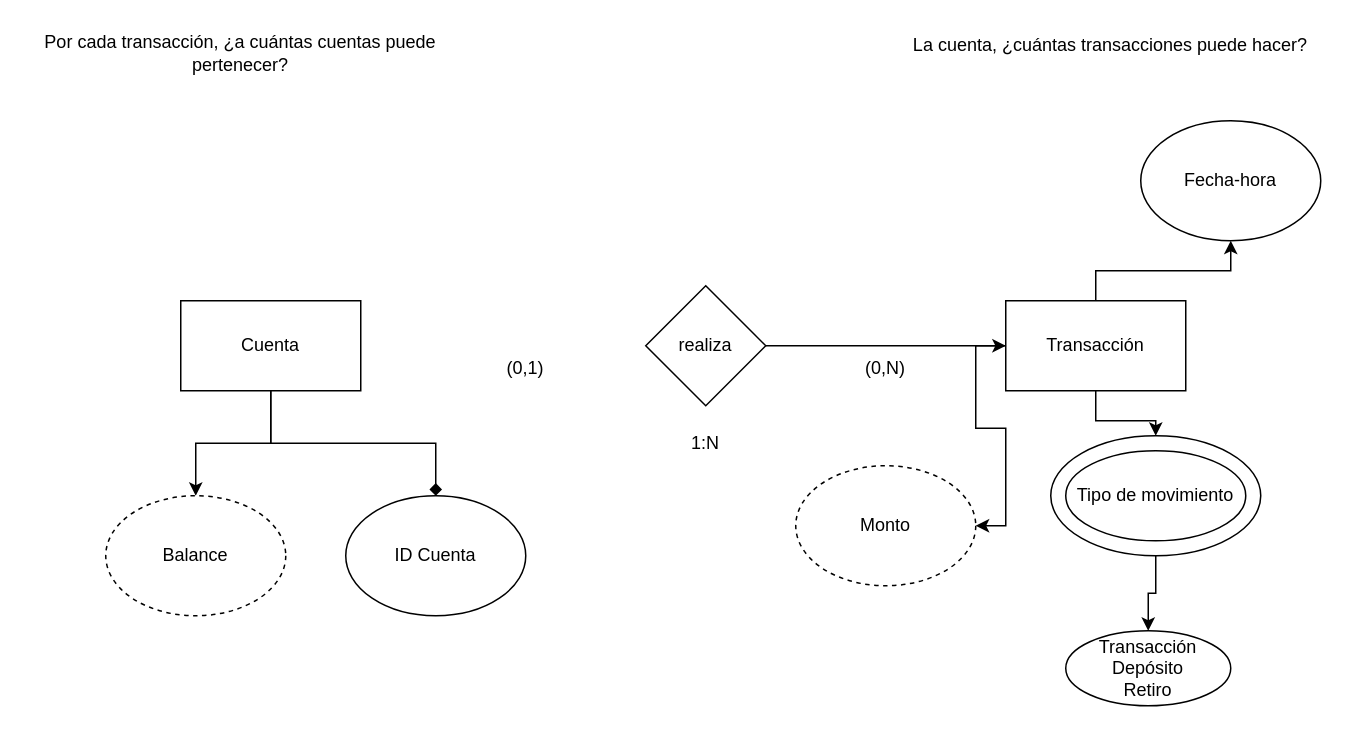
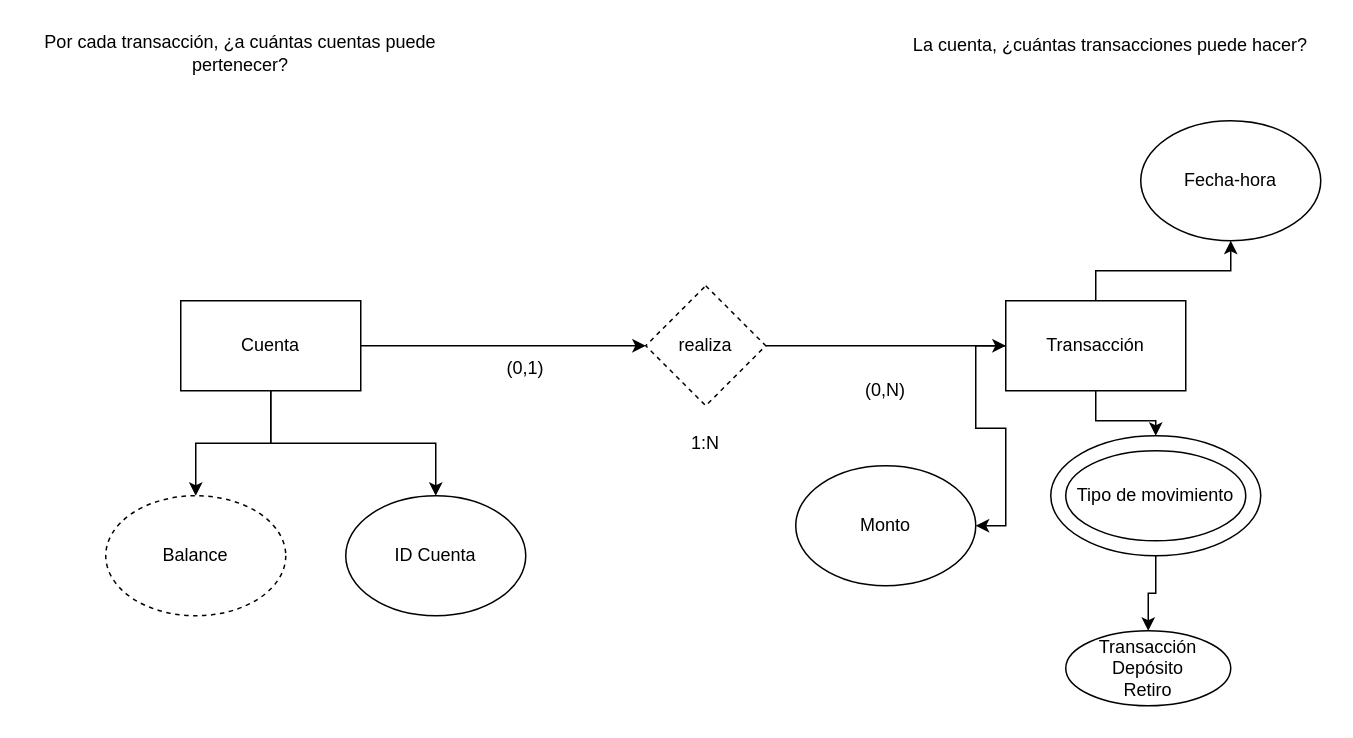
none -> (498, 346)
(706, 346) -> (706, 346)
(886, 368) -> (886, 391)
(436, 483) -> (436, 484)
(886, 526) -> (886, 526)
